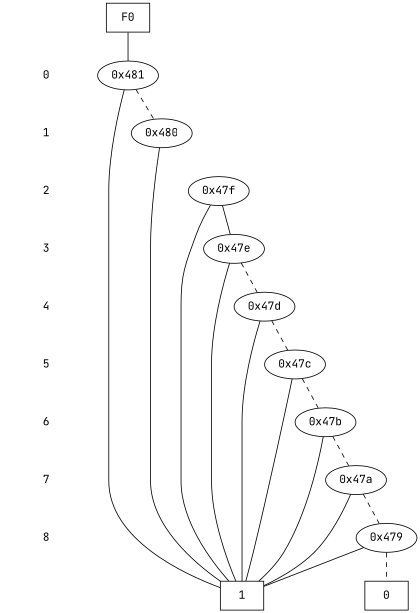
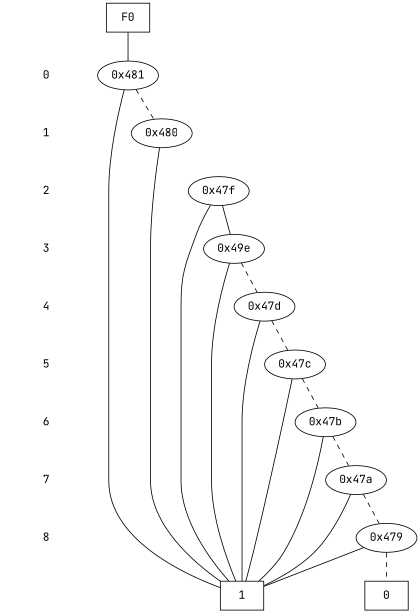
(234, 249) -> (234, 249)
